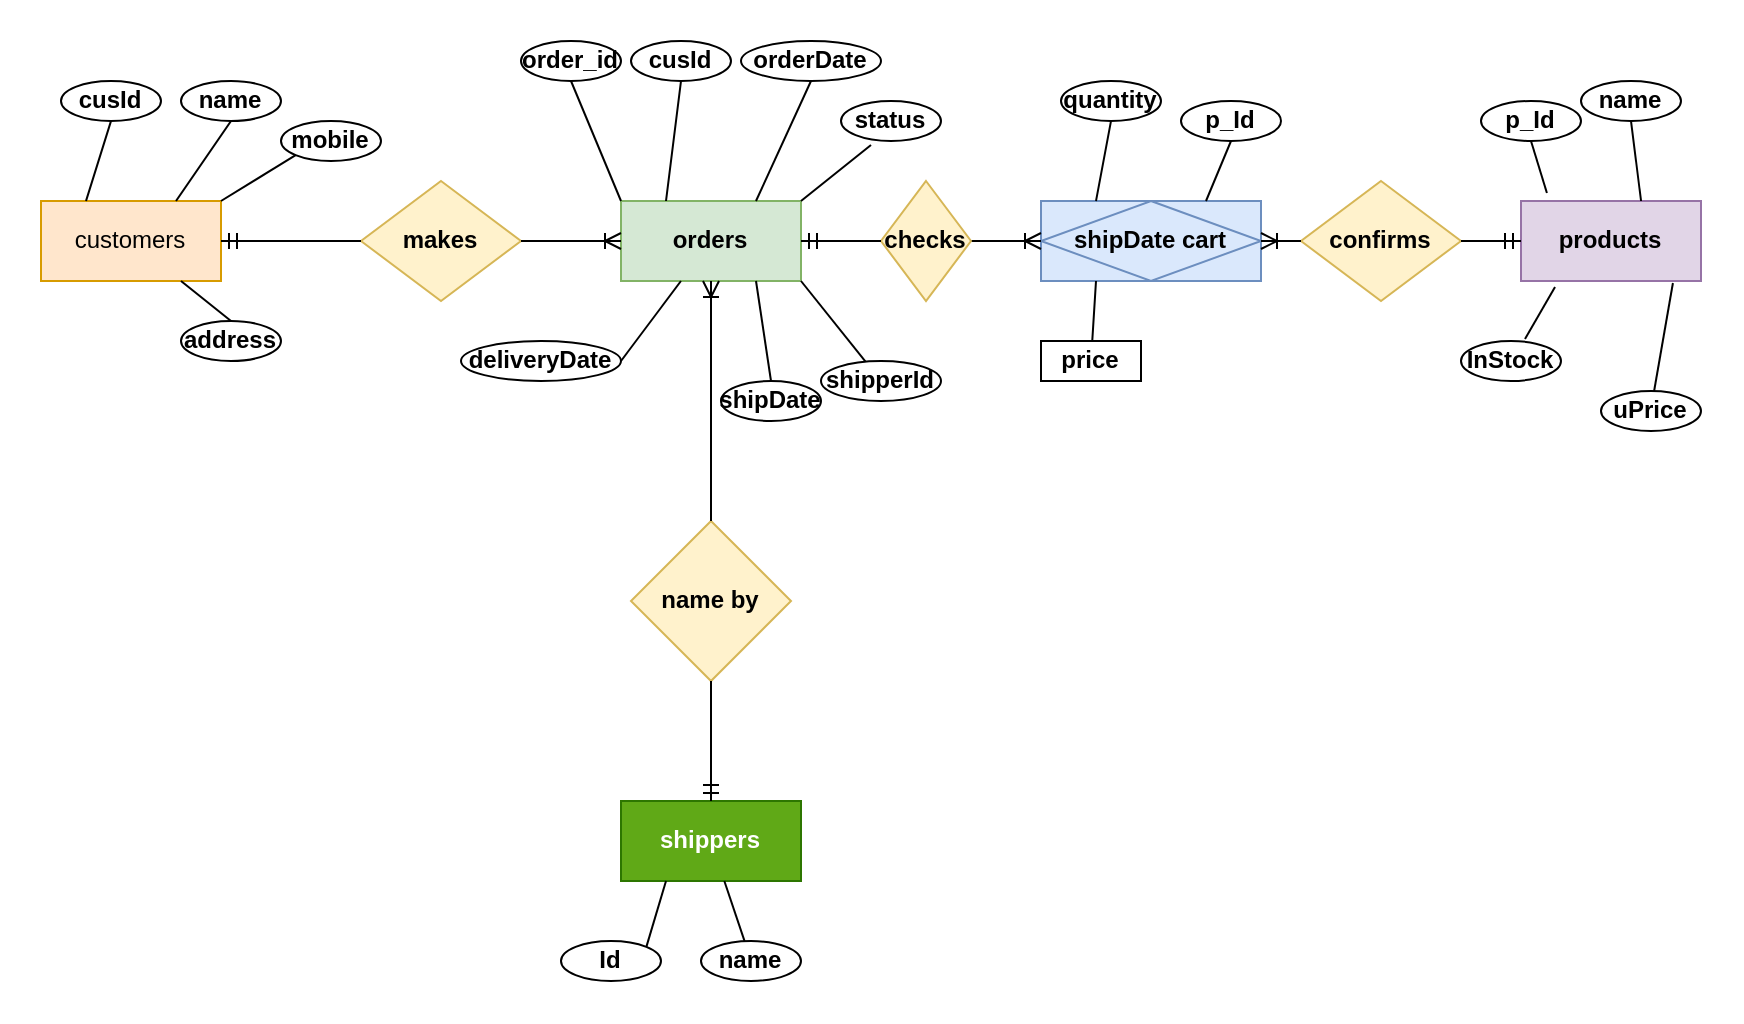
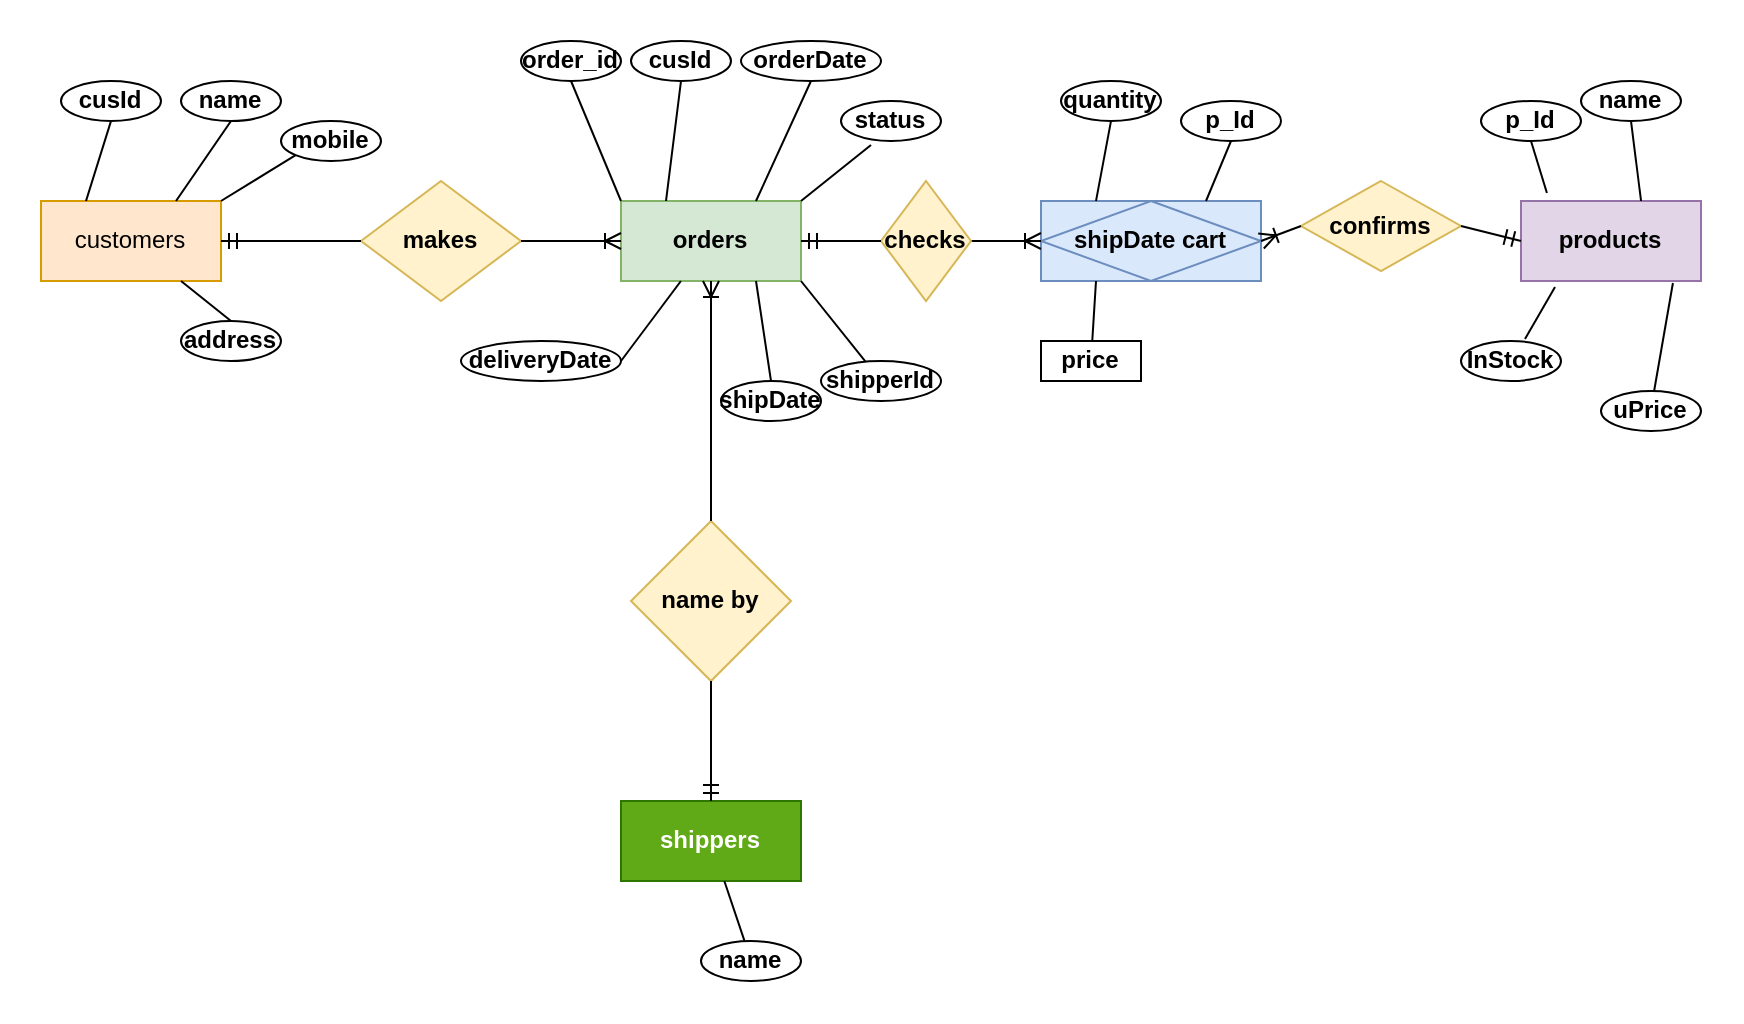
(1381, 241) -> (1381, 226)
(656, 914) -> none
(611, 961) -> none
